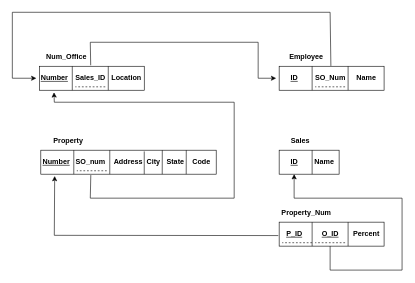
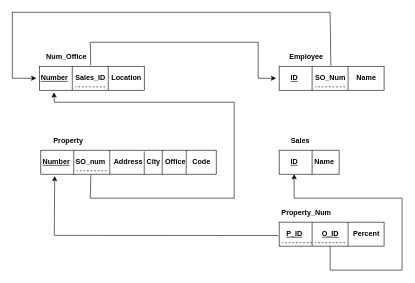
(178, 162) -> (178, 162)
